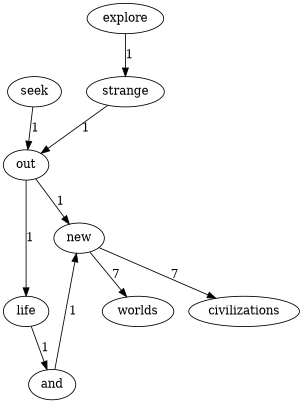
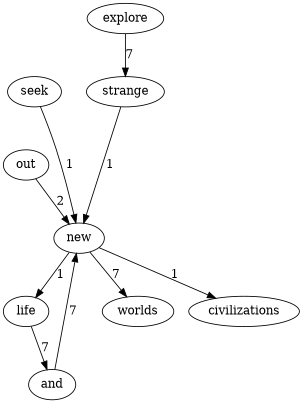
(130, 55) -> (130, 55)
(31, 124) -> (59, 160)
(78, 127) -> (104, 161)
(61, 202) -> (61, 202)
(26, 234) -> (55, 272)
(175, 275) -> (175, 275)
(73, 311) -> (73, 311)
(45, 348) -> (45, 348)
